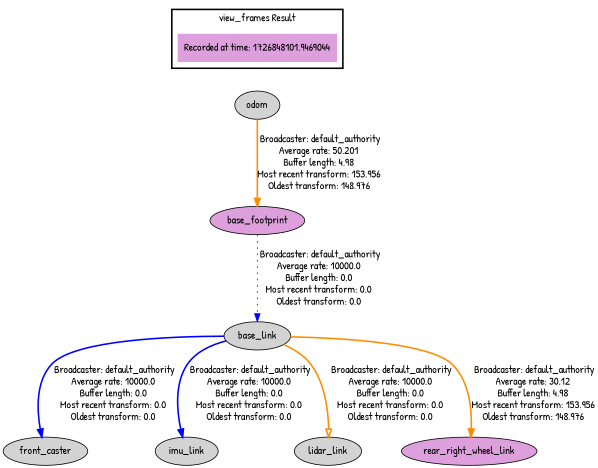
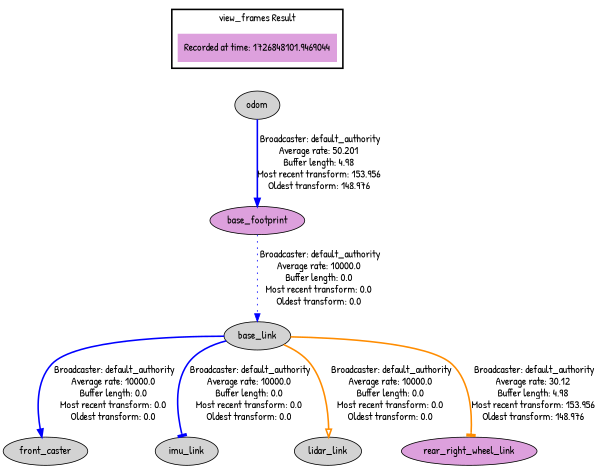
(257, 159) -> (257, 159)
(407, 347) -> (409, 348)
(183, 373) -> (182, 375)
